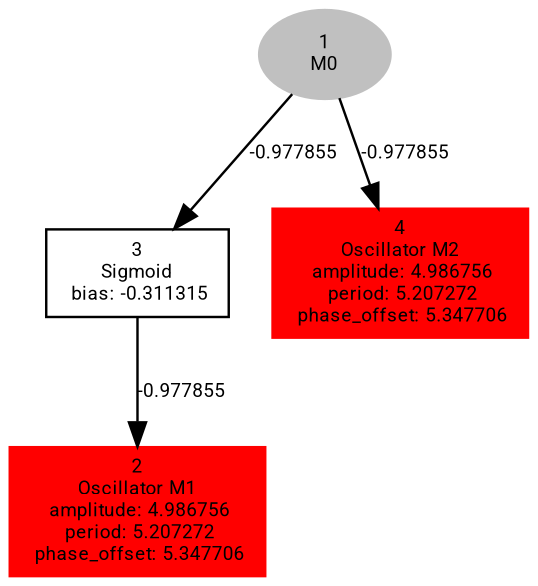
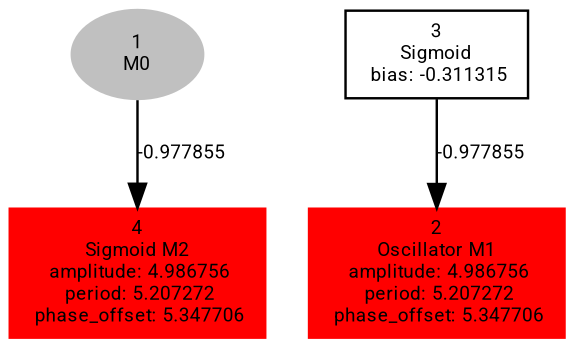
(241, 152) -> none
(400, 250) -> (137, 250)
